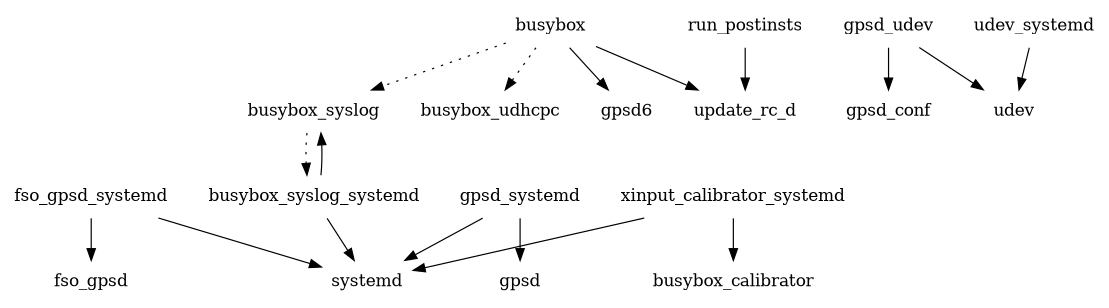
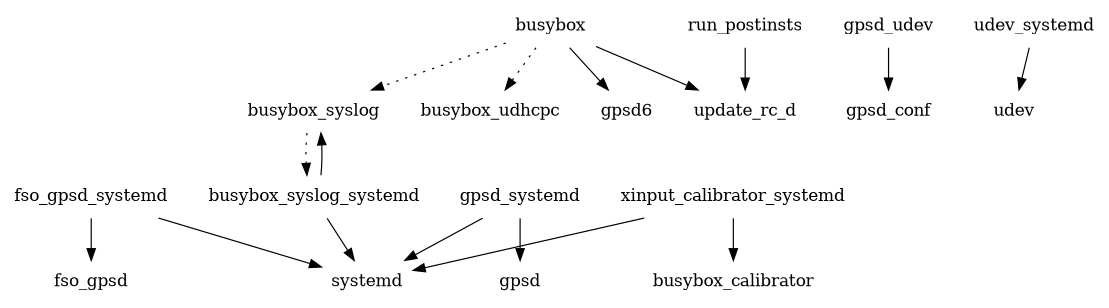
(946, 65) -> none
